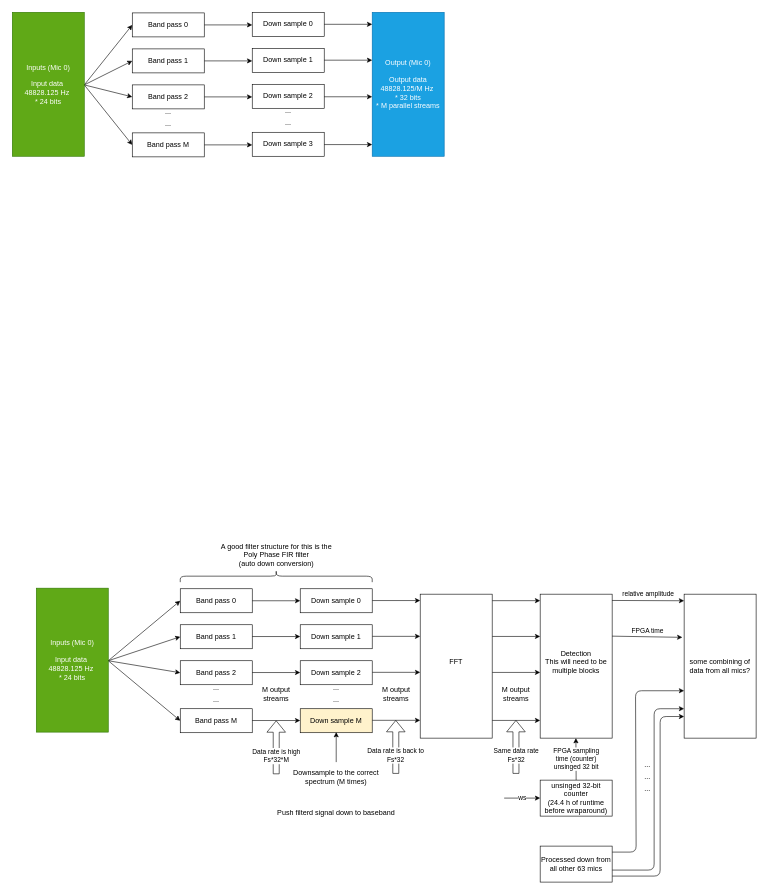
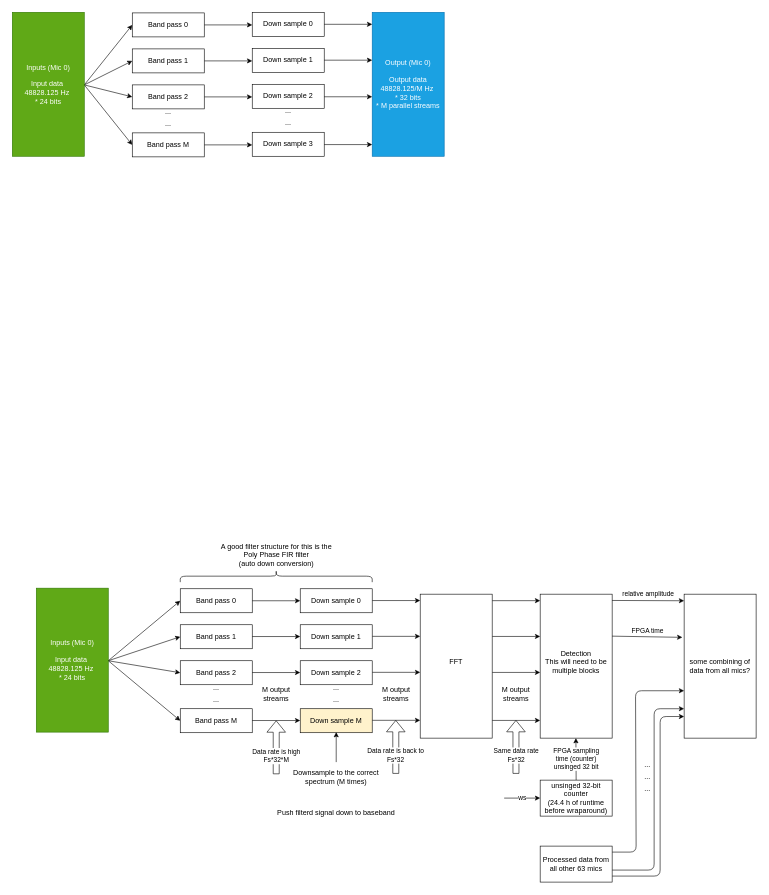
(576, 864) -> (576, 864)
